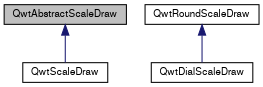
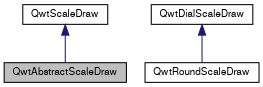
(65, 49) -> (65, 49)
(202, 49) -> (202, 49)
